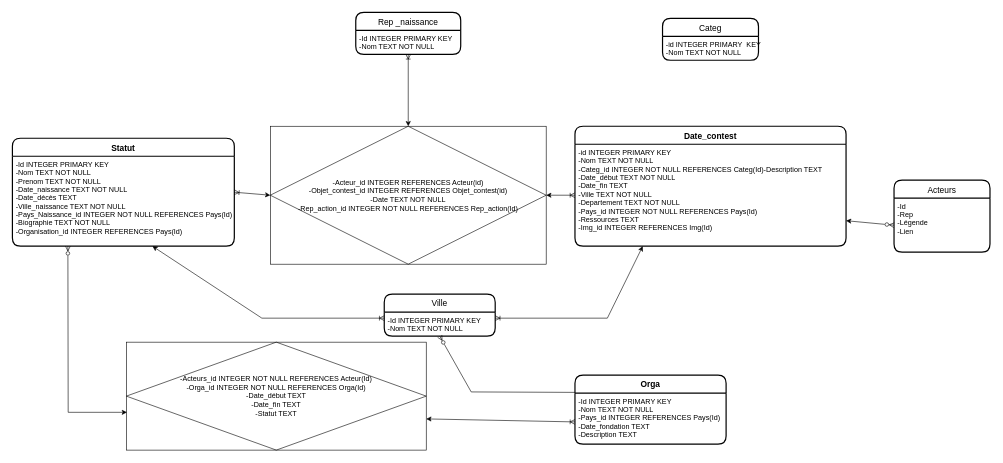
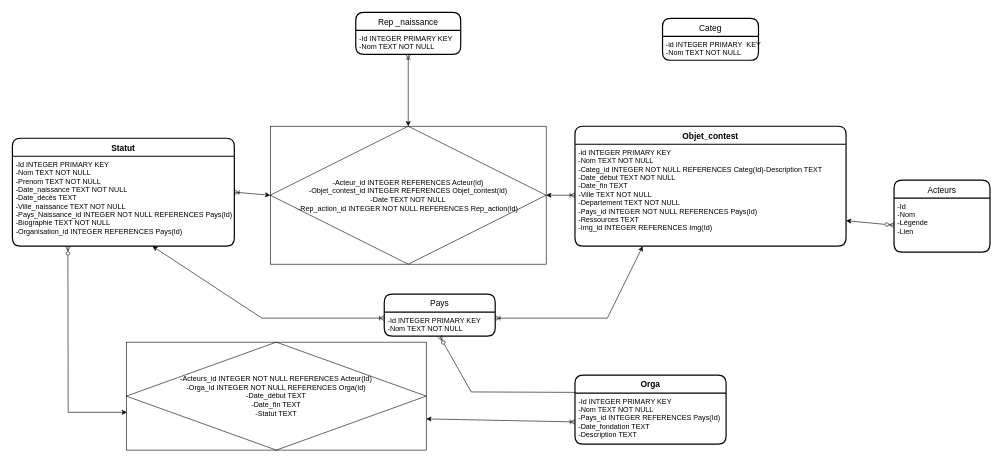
(710, 136) -> (710, 136)
(904, 206) -> (904, 206)
(440, 304) -> (440, 304)
